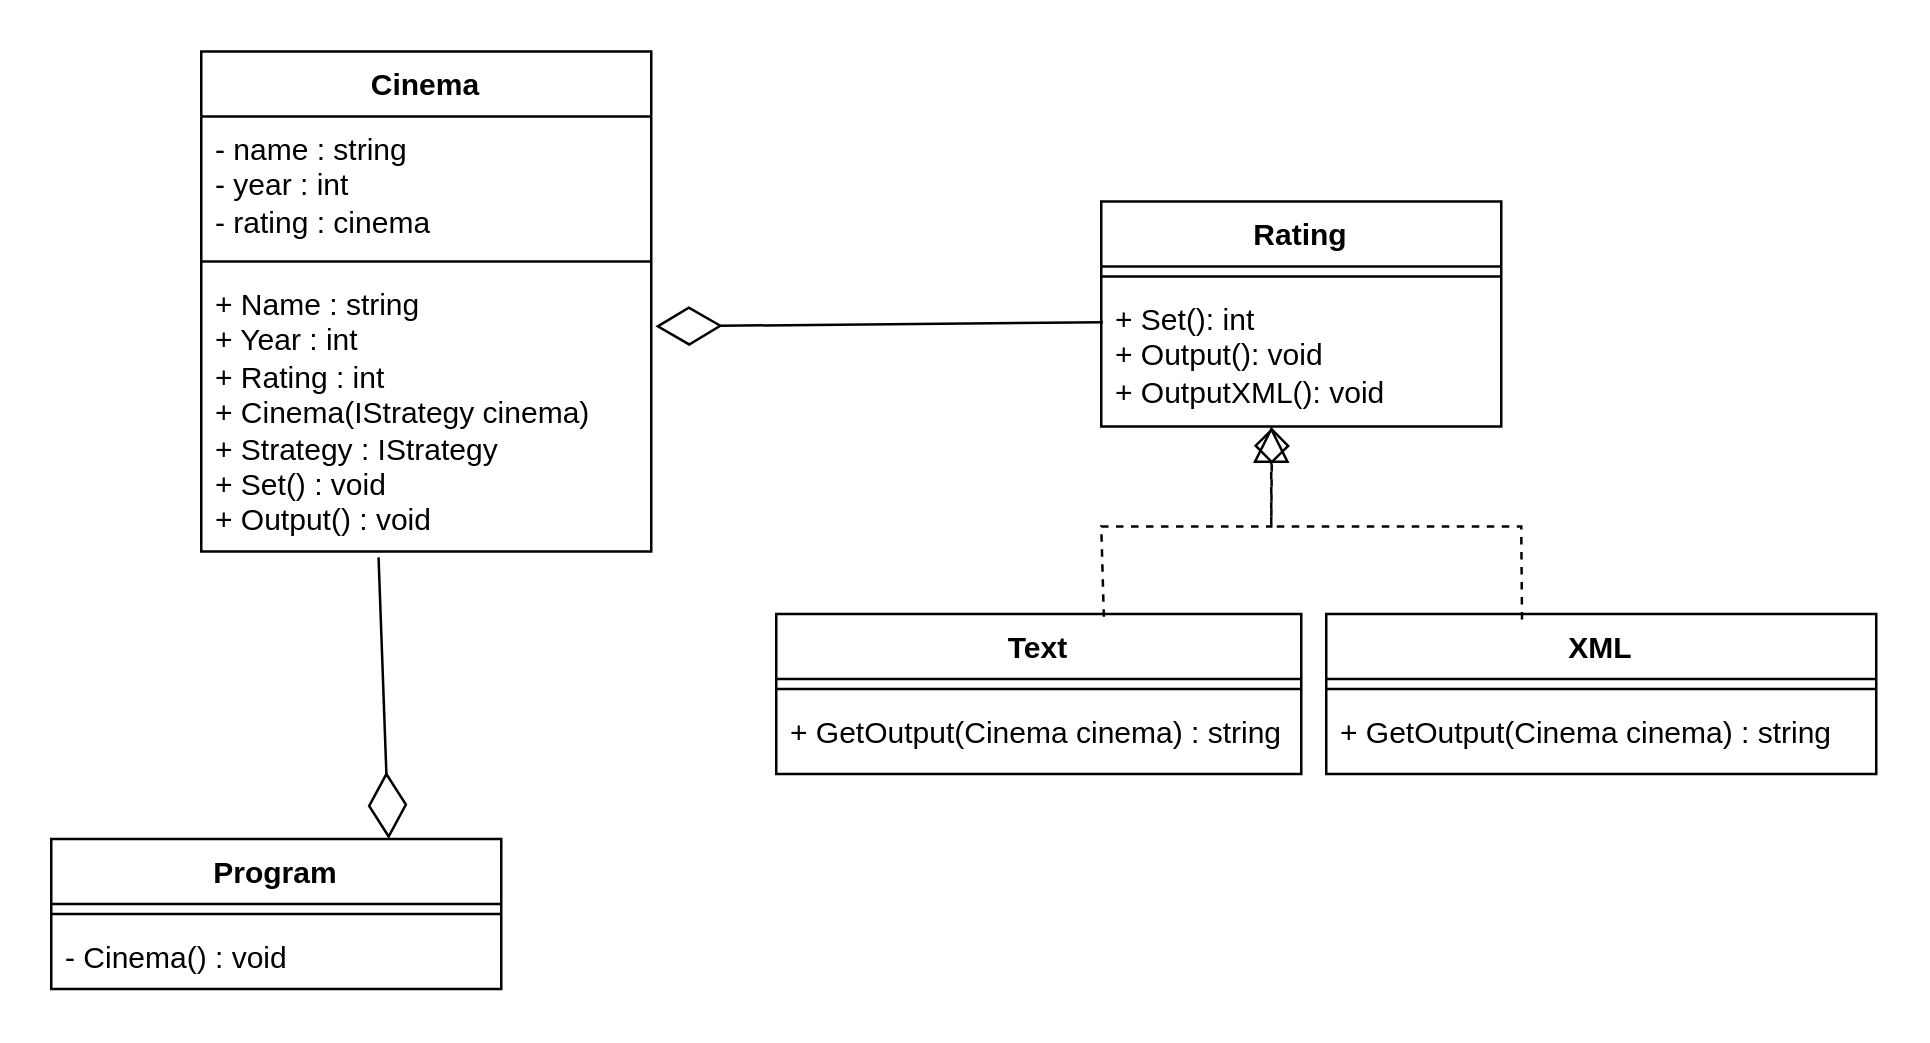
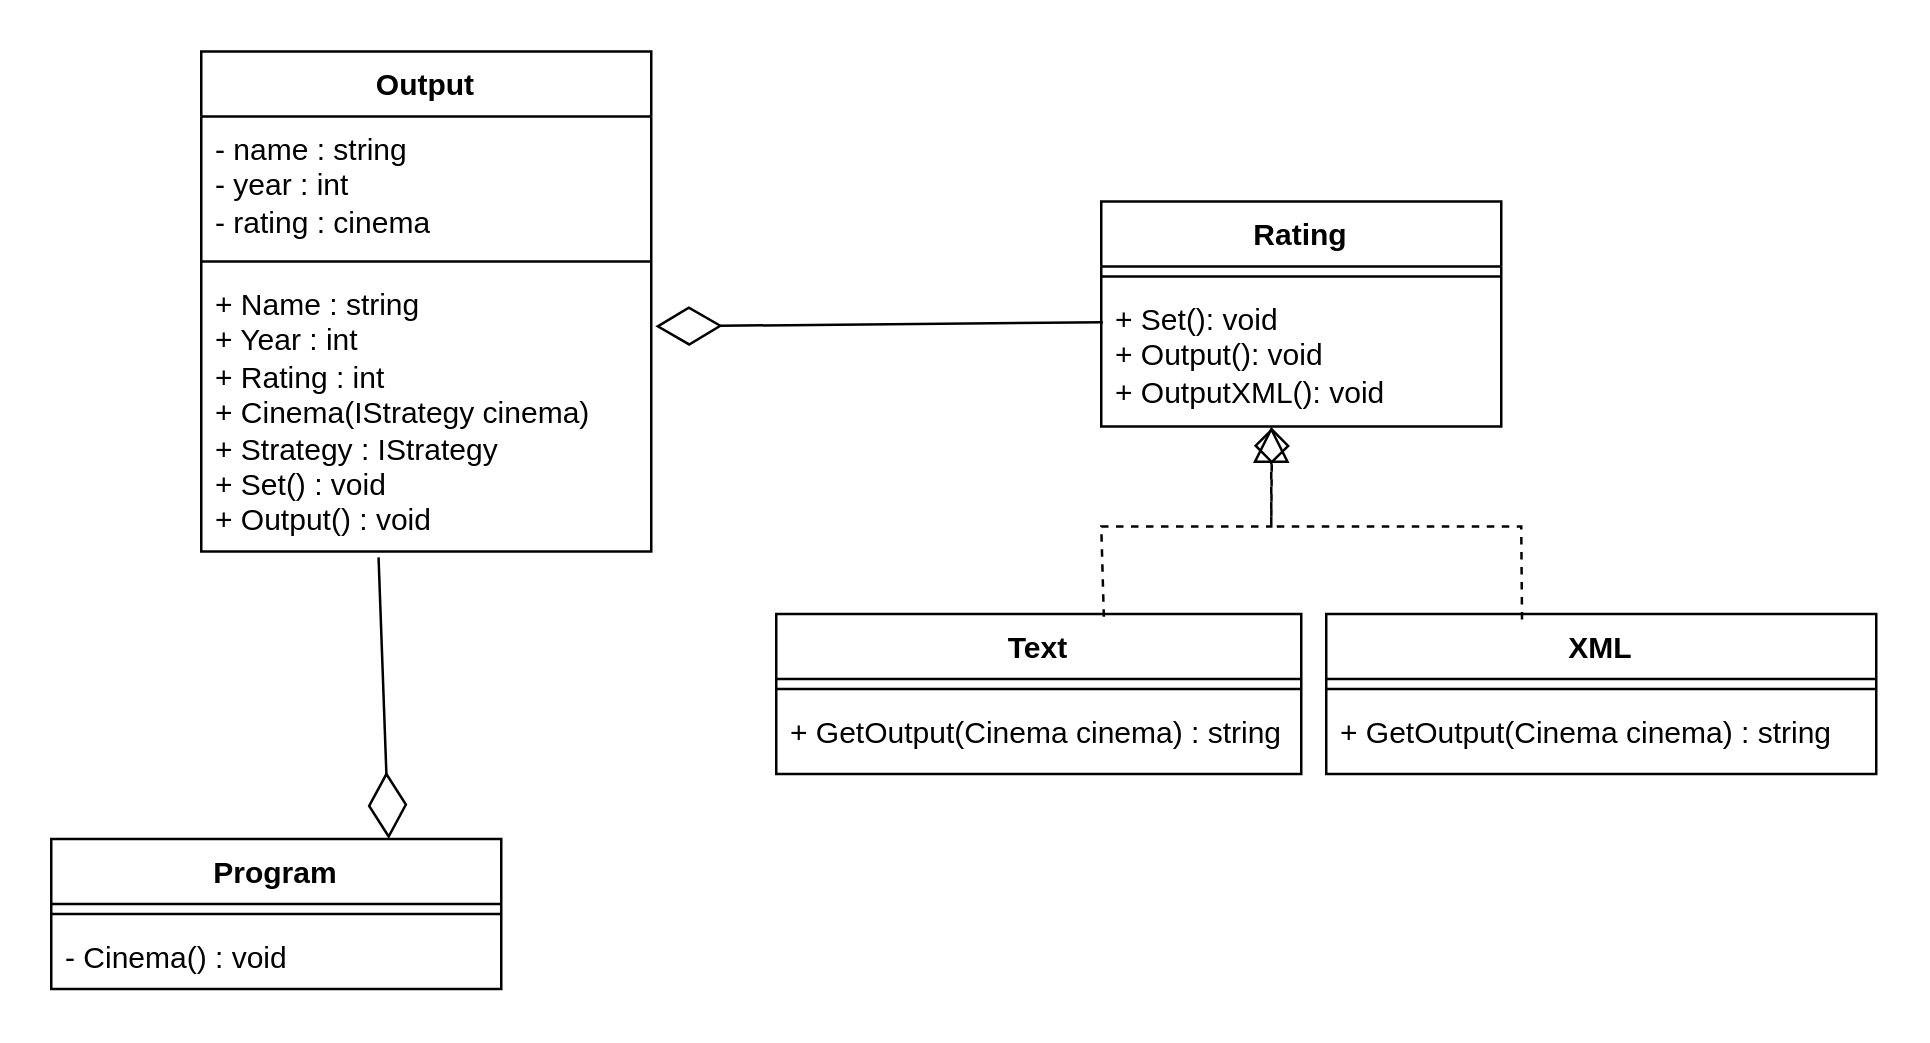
(426, 87) -> (426, 87)
(1260, 358) -> (1260, 358)
